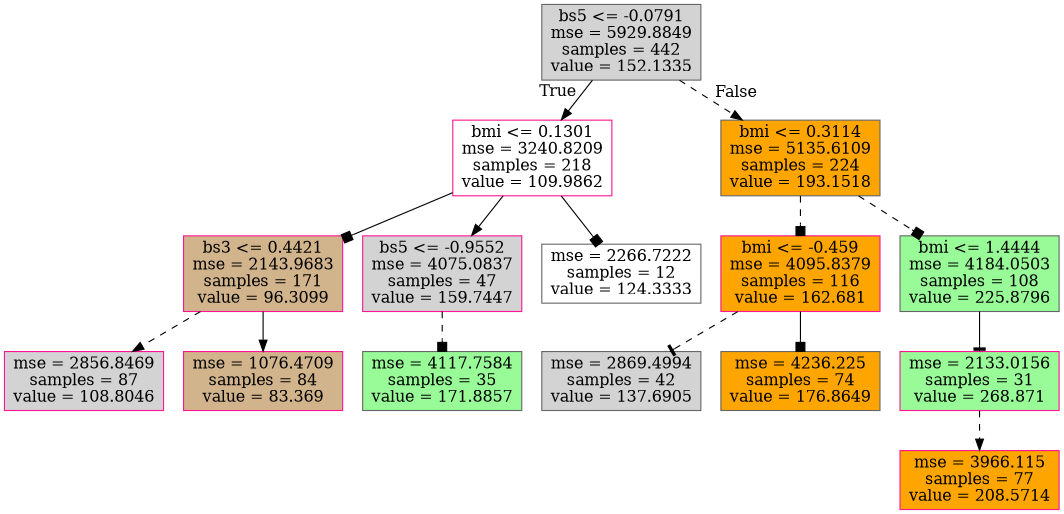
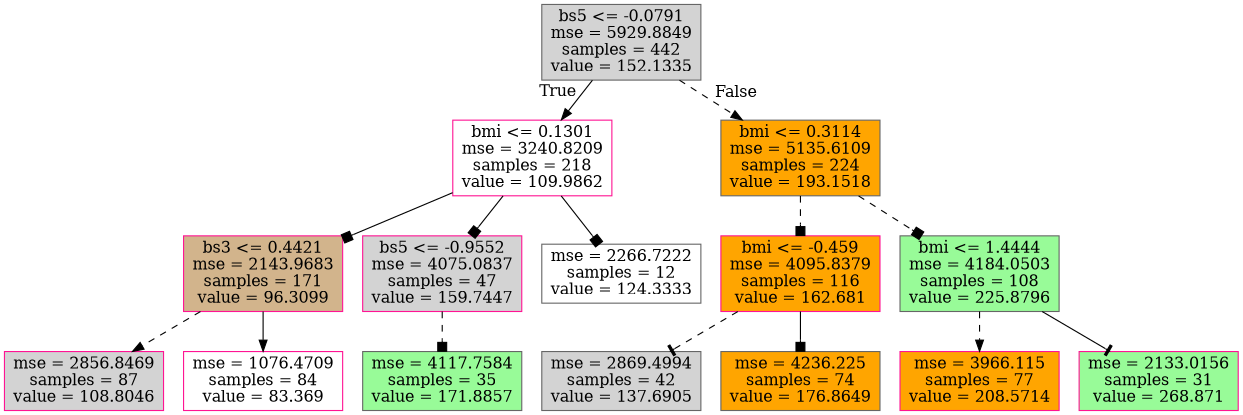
(491, 211) -> (491, 211)
(263, 381) -> (263, 381)
(980, 425) -> (980, 326)
